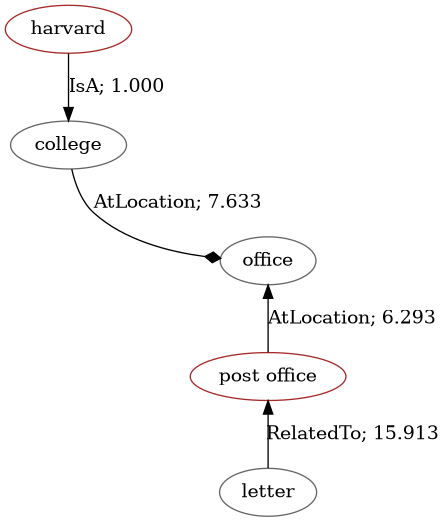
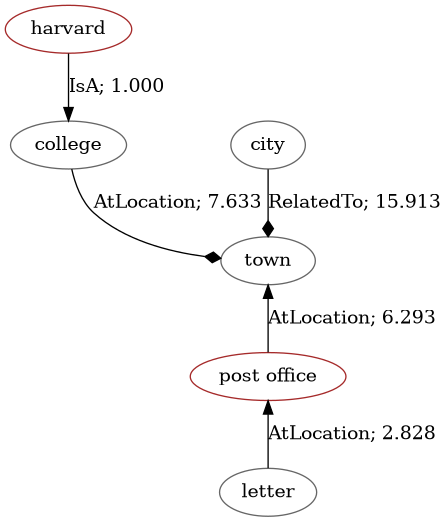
none -> (268, 145)
(268, 261) -> (268, 261)
(353, 434) -> (353, 434)
